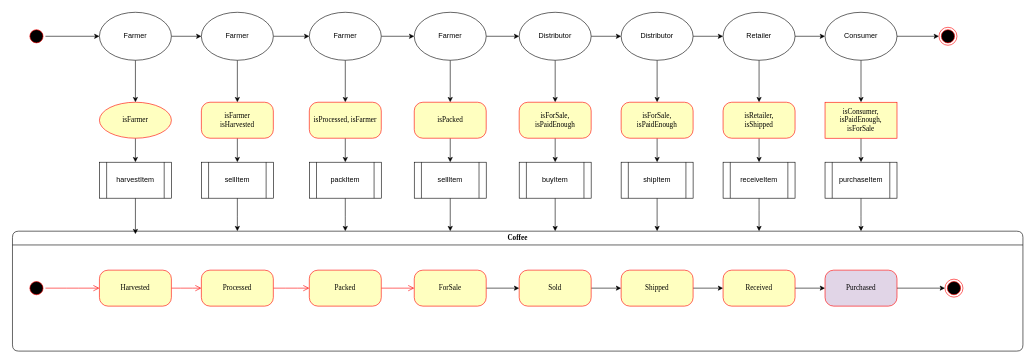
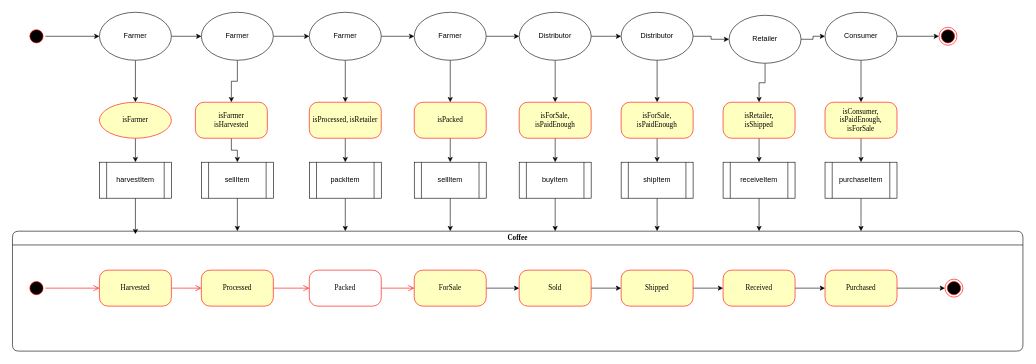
(759, 36) -> (765, 39)
(237, 120) -> (231, 120)
(345, 120) -> (345, 120)
(861, 120) -> (861, 120)
(345, 288) -> (345, 288)
(861, 288) -> (861, 288)
